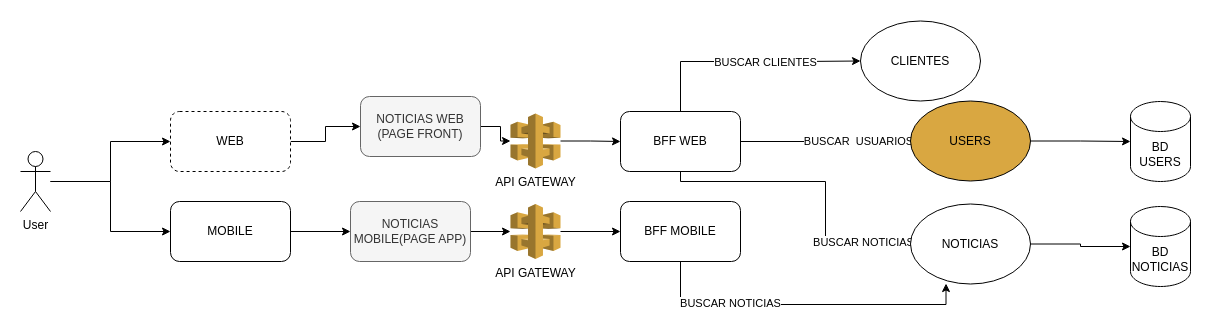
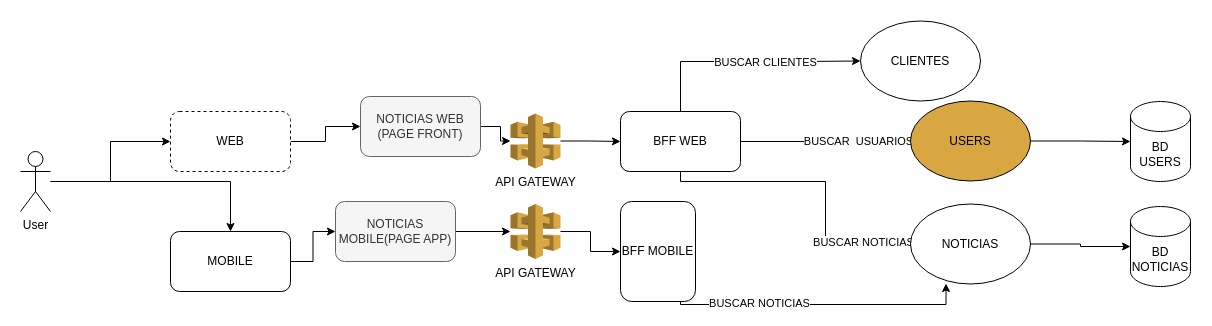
(231, 232) -> (231, 262)
(411, 232) -> (396, 232)
(681, 232) -> (658, 252)
